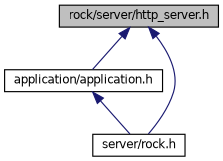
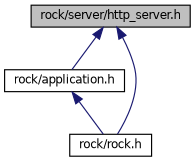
(84, 81) -> (65, 81)
(139, 145) -> (111, 145)
